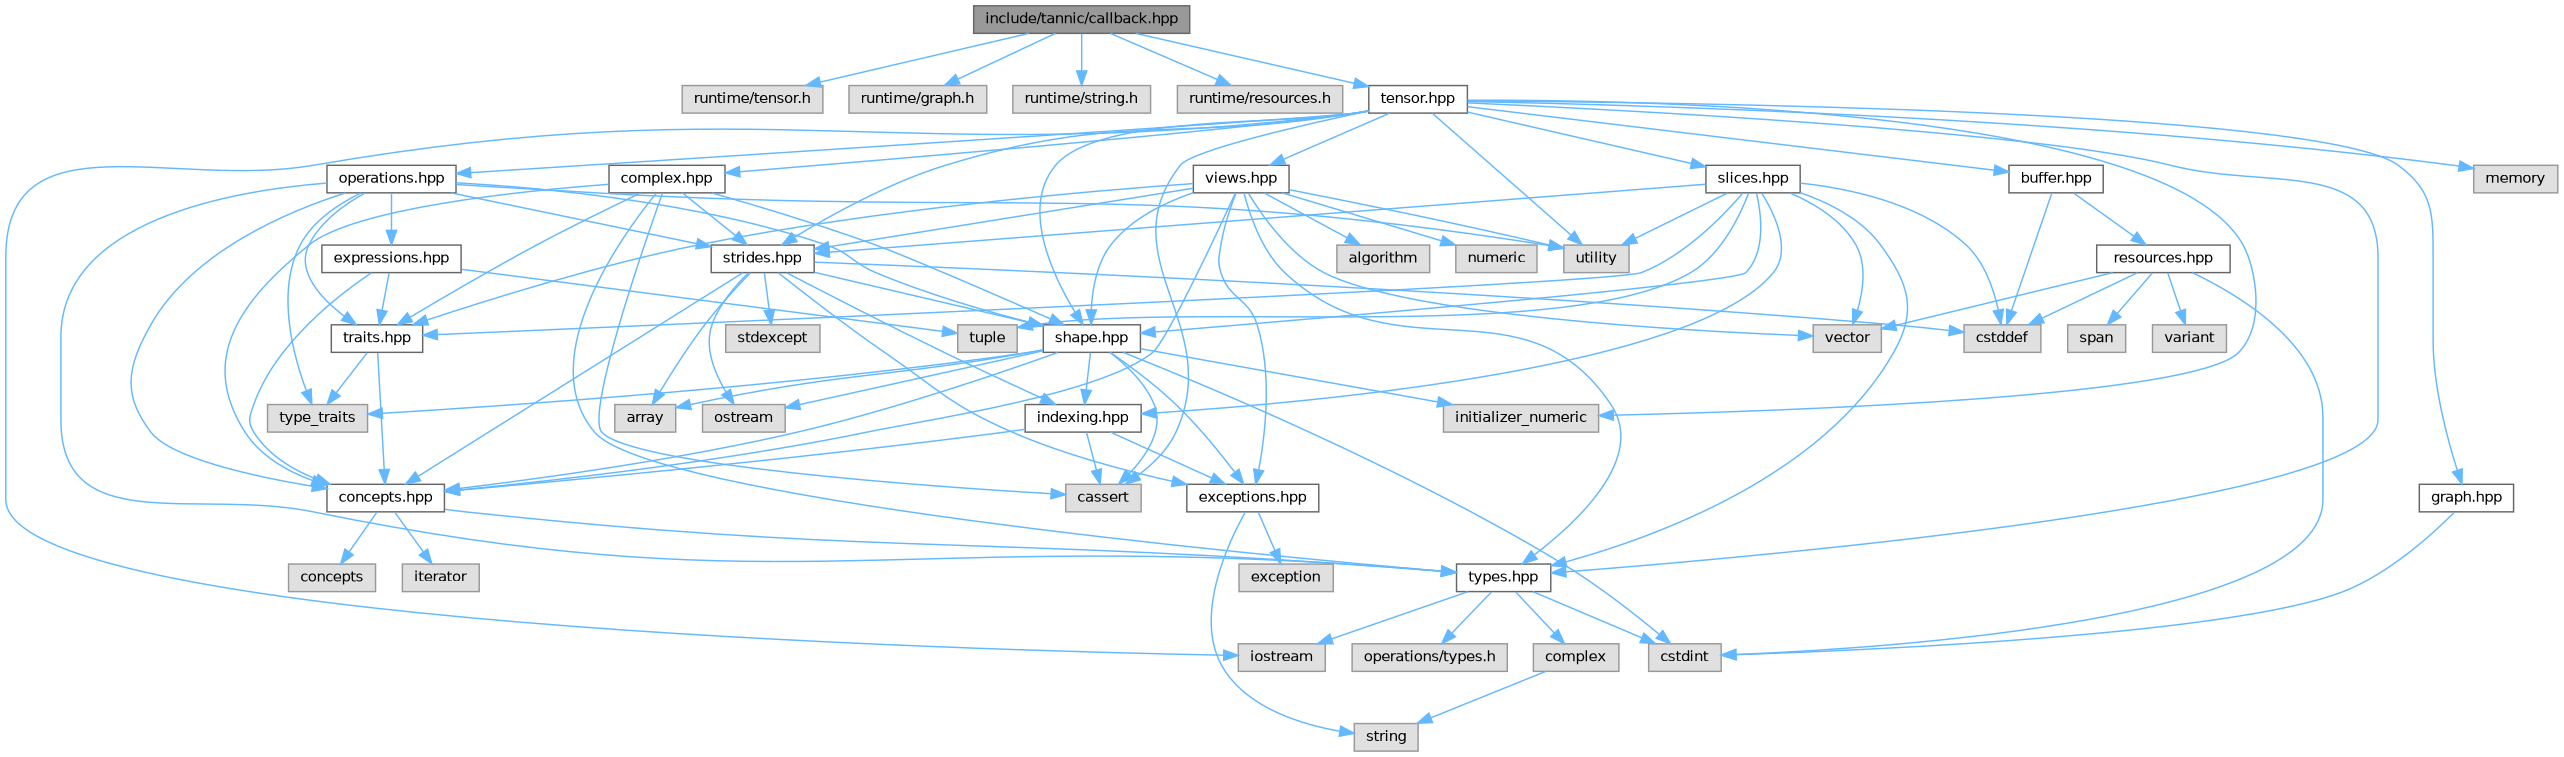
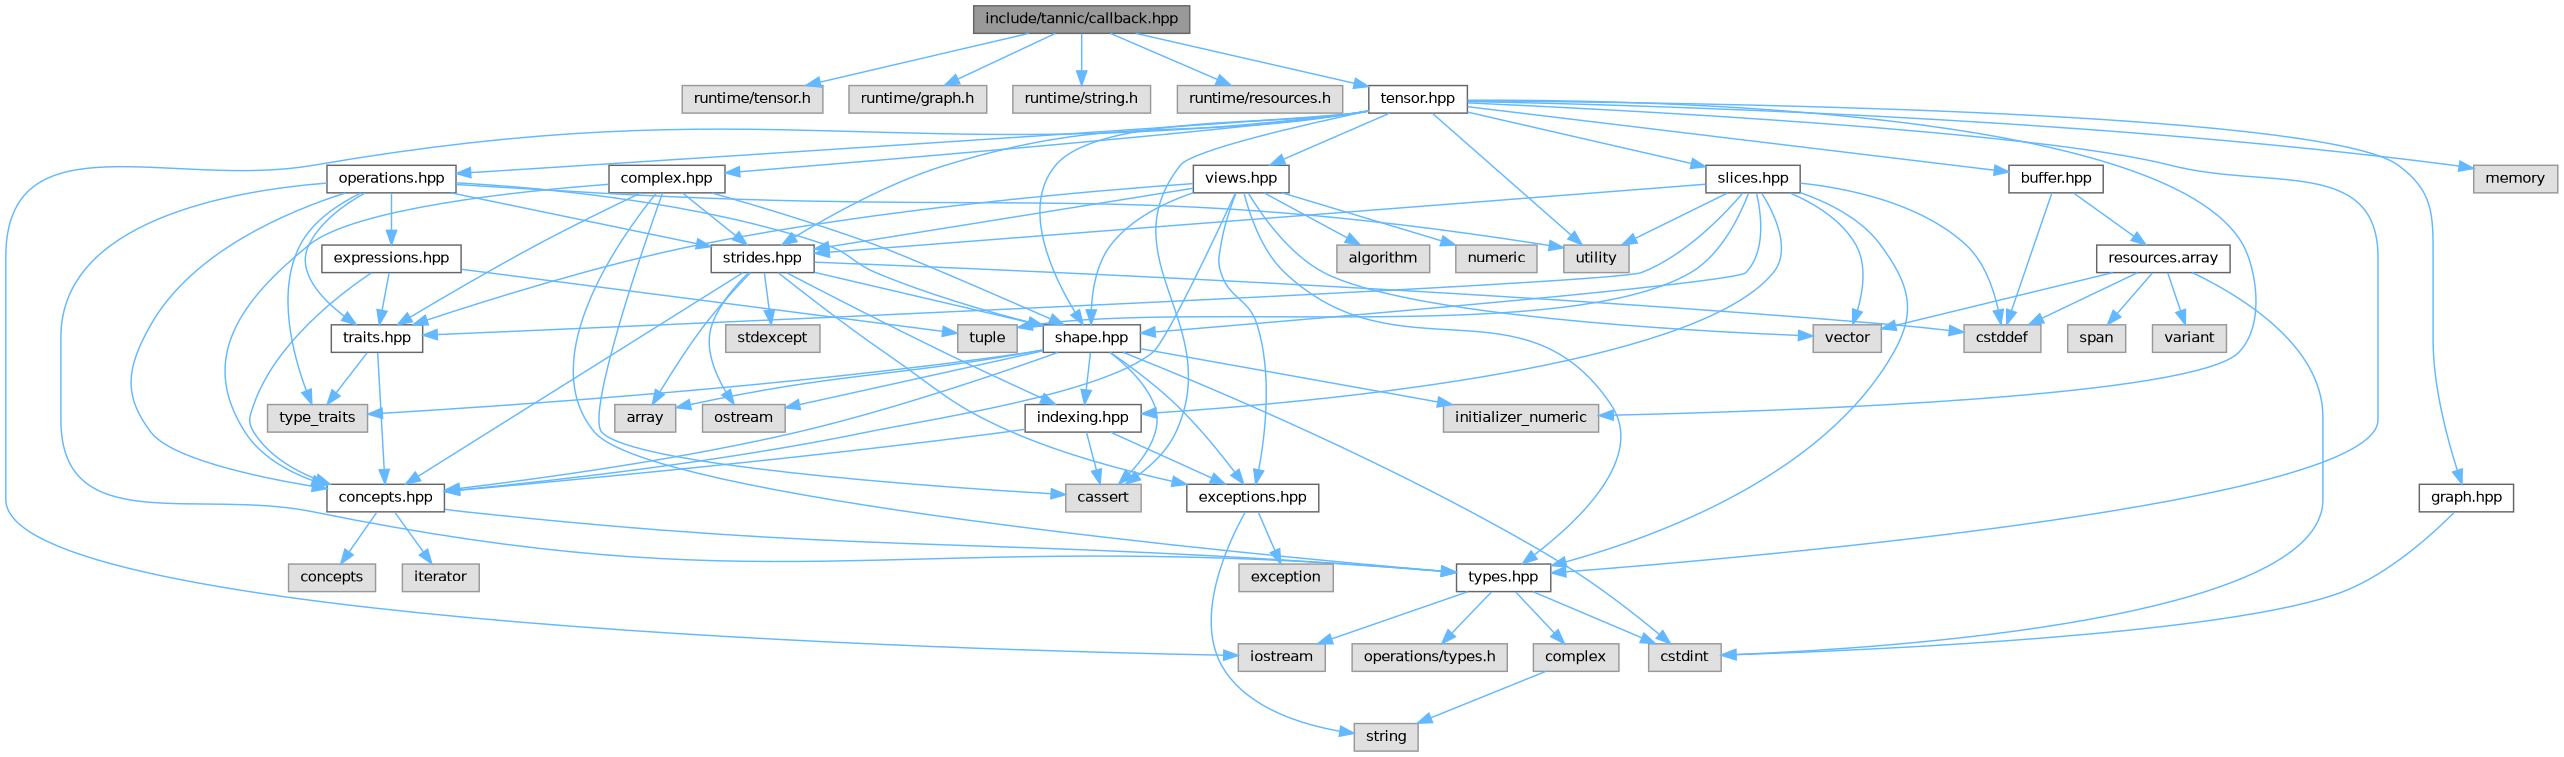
(1420, 216) -> none
(2163, 259) -> (2163, 259)
